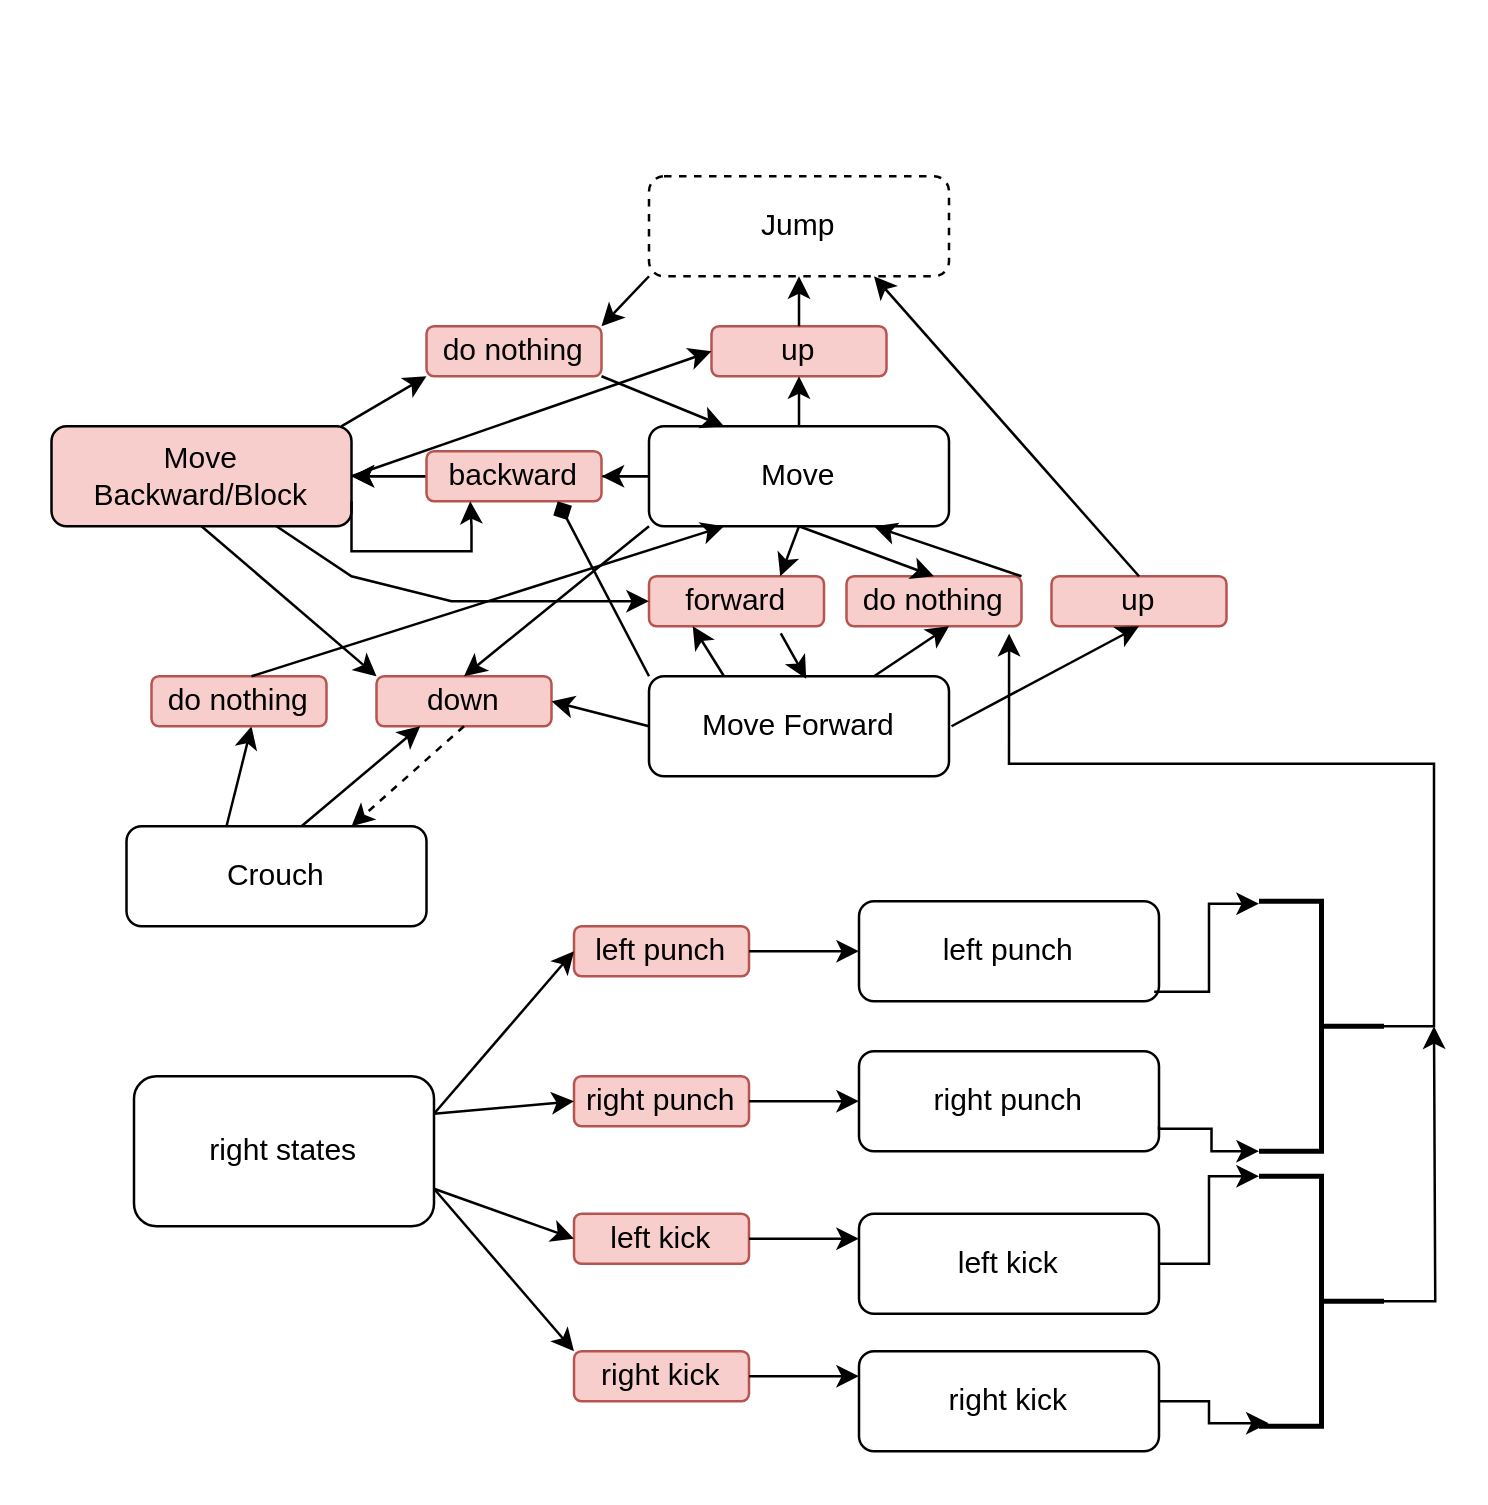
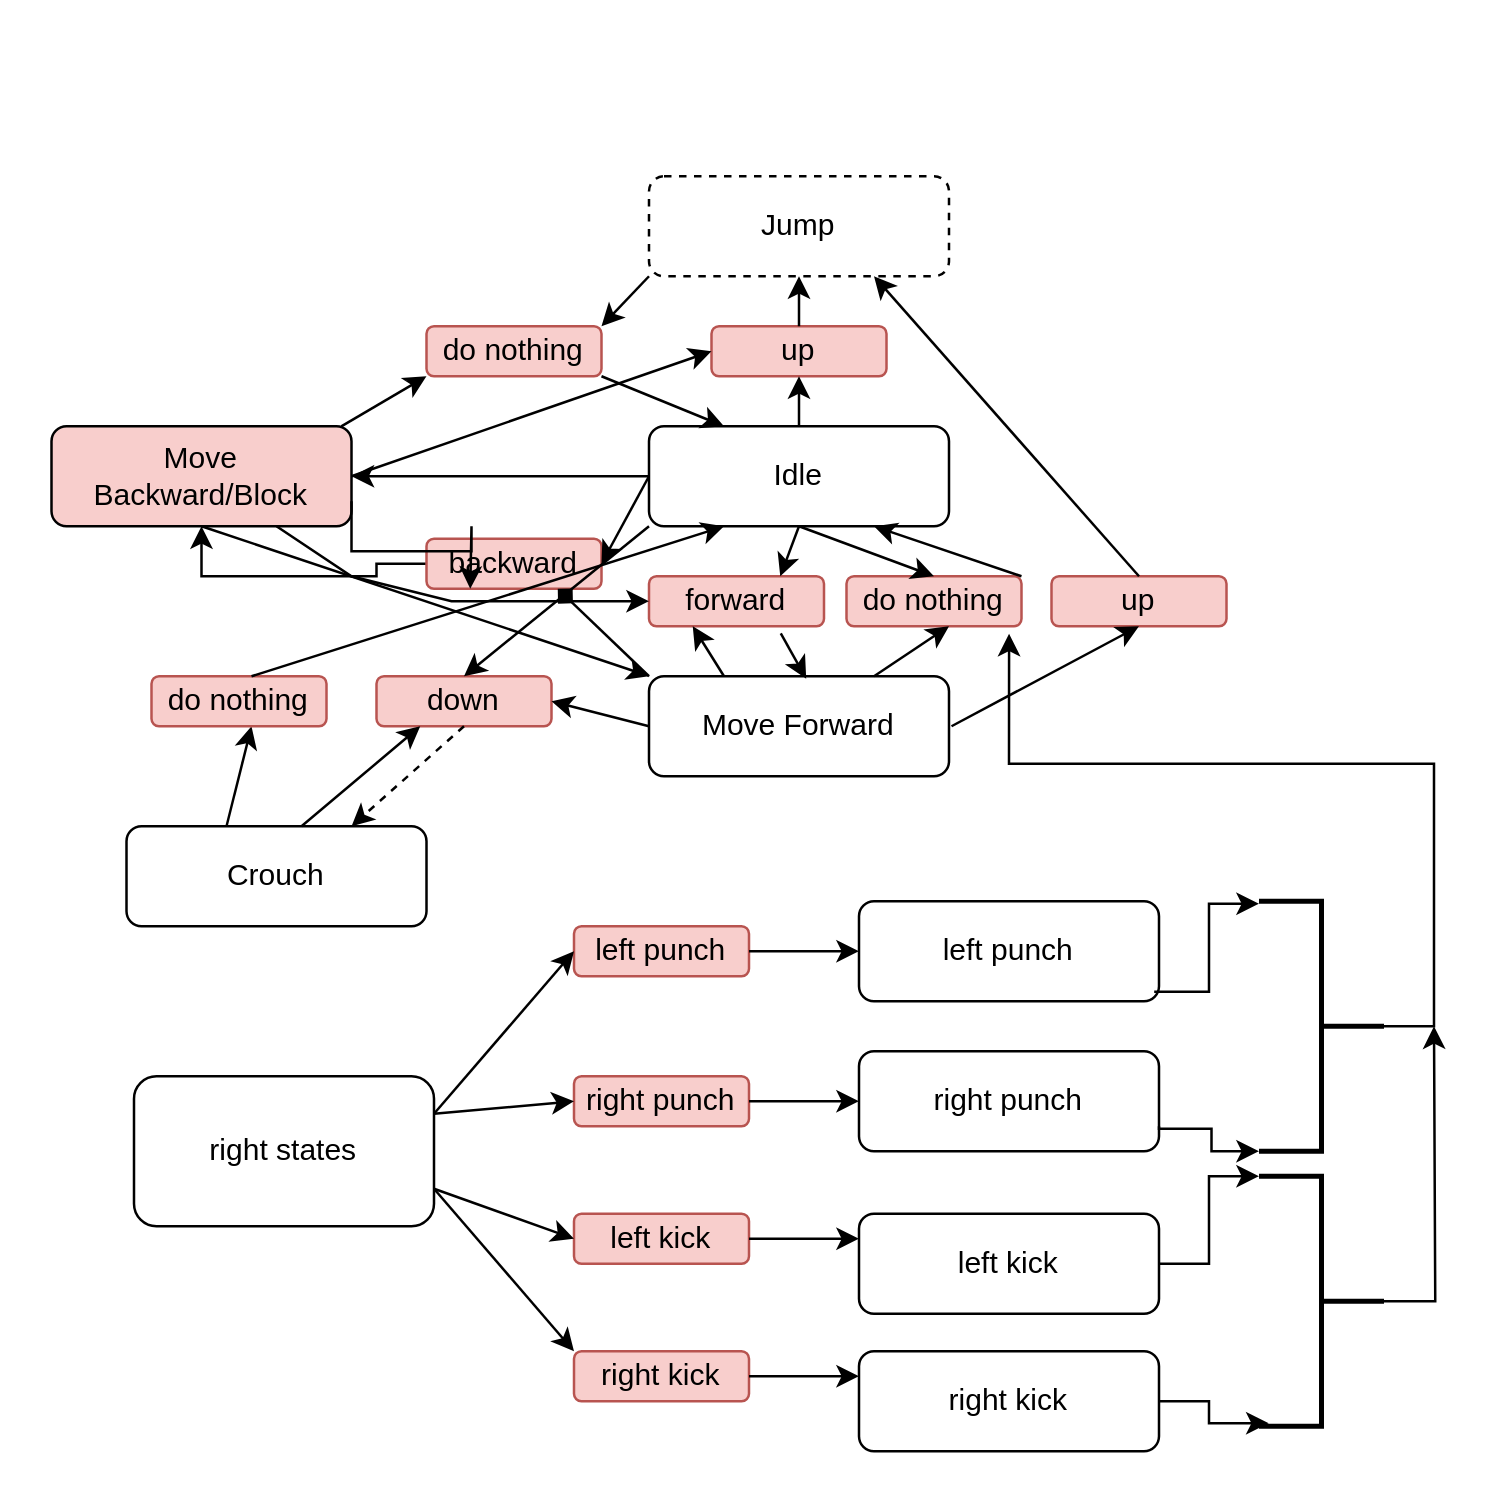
(514, 476) -> (514, 564)
(799, 476) -> (799, 476)
(301, 612) -> (269, 549)
